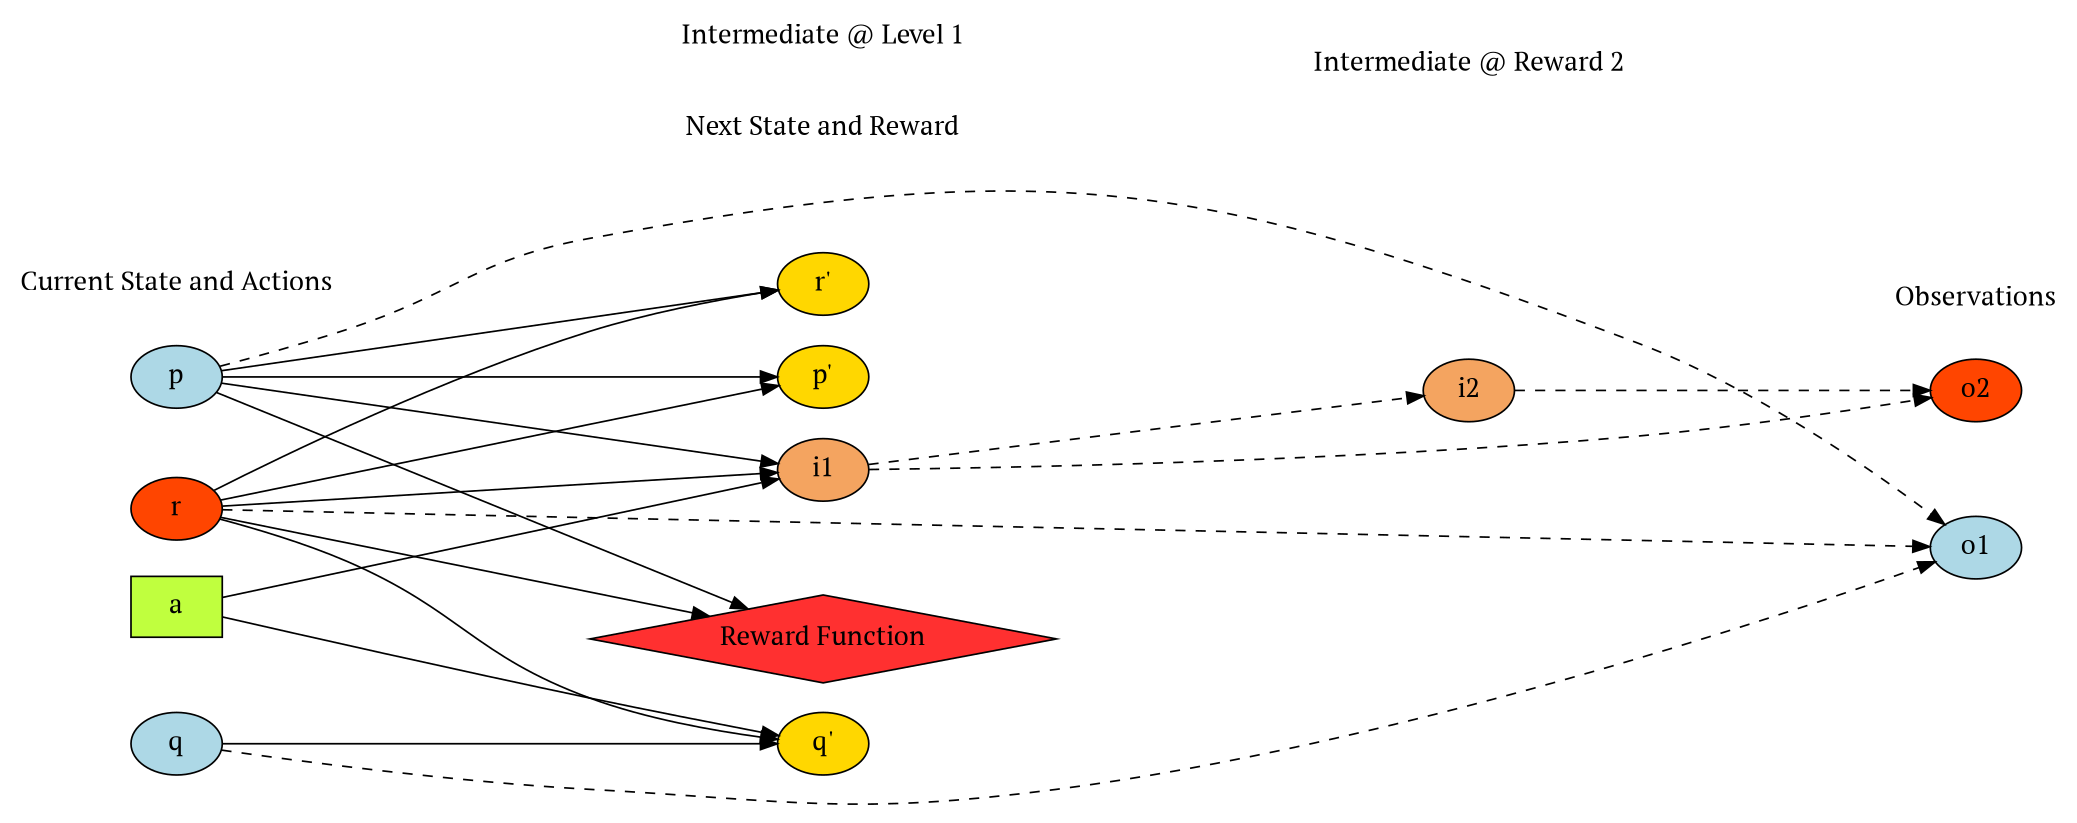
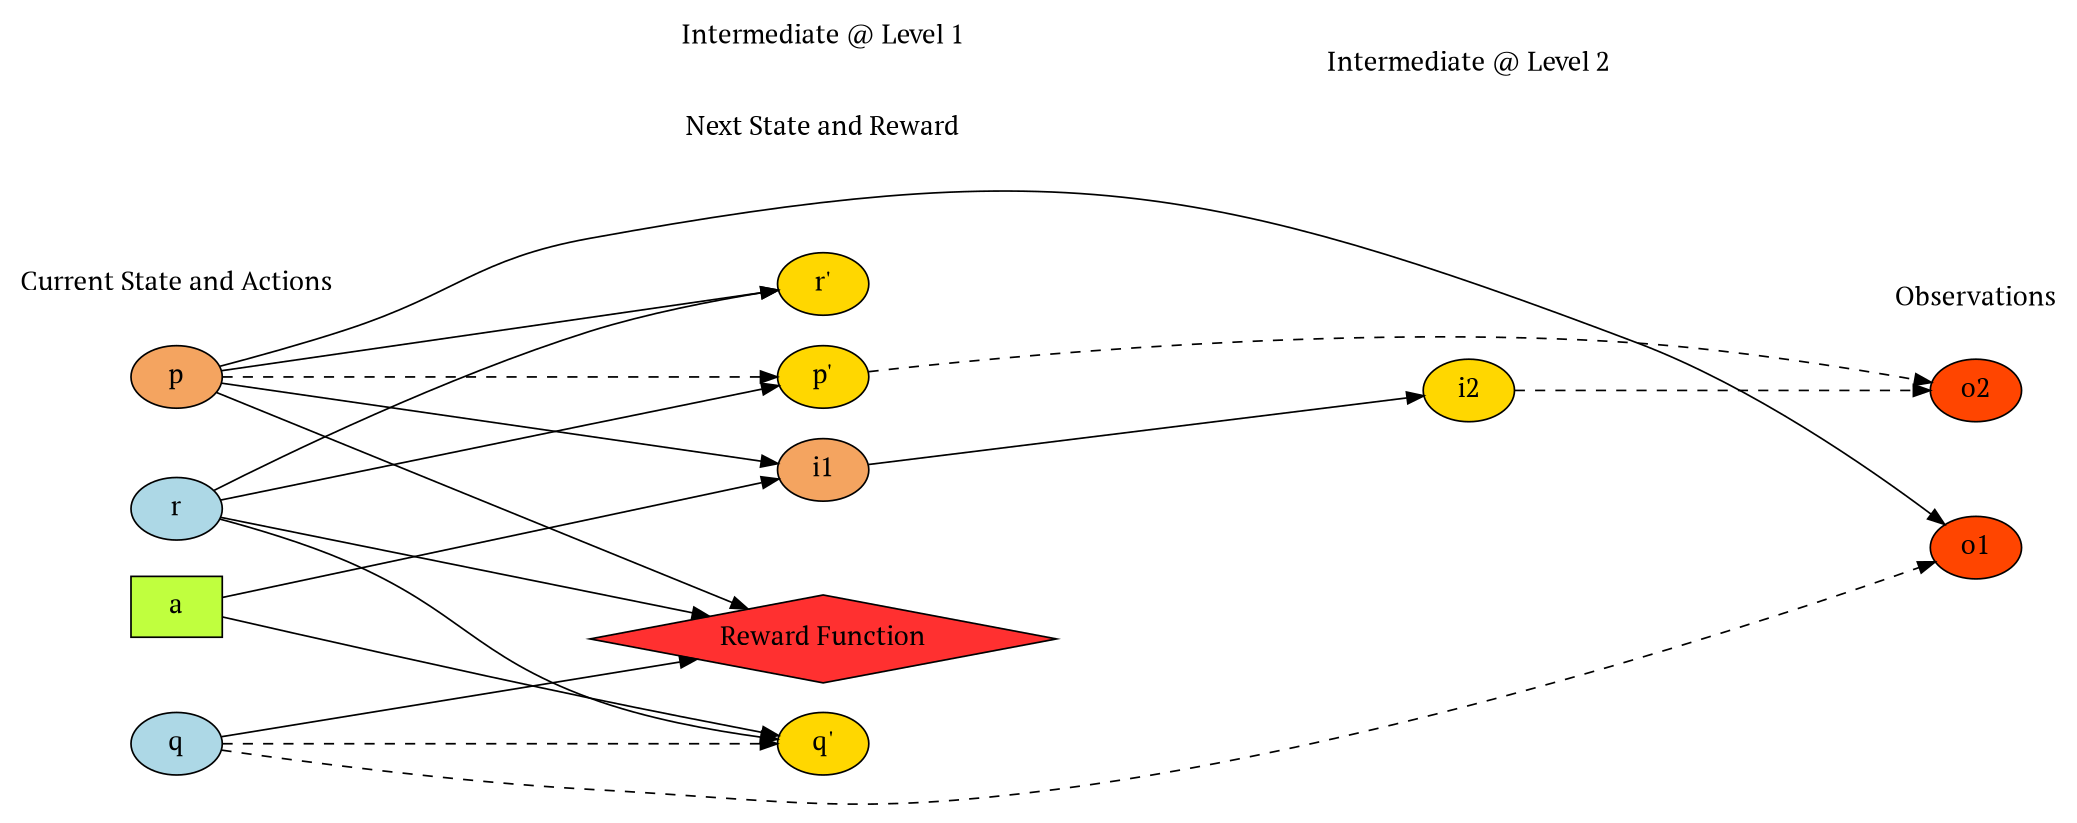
(1469, 64) -> (1469, 64)
(1097, 196) -> (1097, 196)
(177, 377) -> (177, 377)
(491, 377) -> (491, 377)
(1469, 390) -> (1469, 390)
(1138, 431) -> (1138, 431)
(1393, 453) -> (1392, 337)
(491, 490) -> none
(177, 509) -> (177, 509)
(1067, 528) -> none
(1976, 548) -> (1976, 548)
none -> (451, 699)
(491, 744) -> (491, 744)
